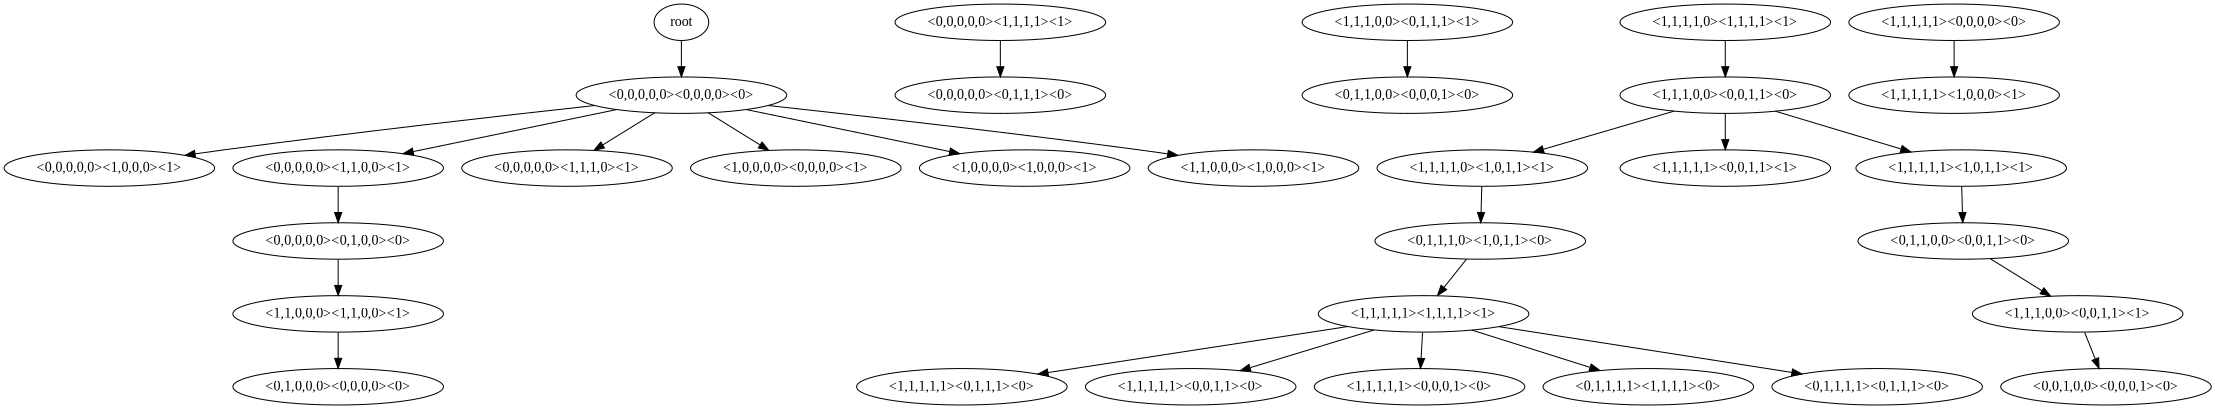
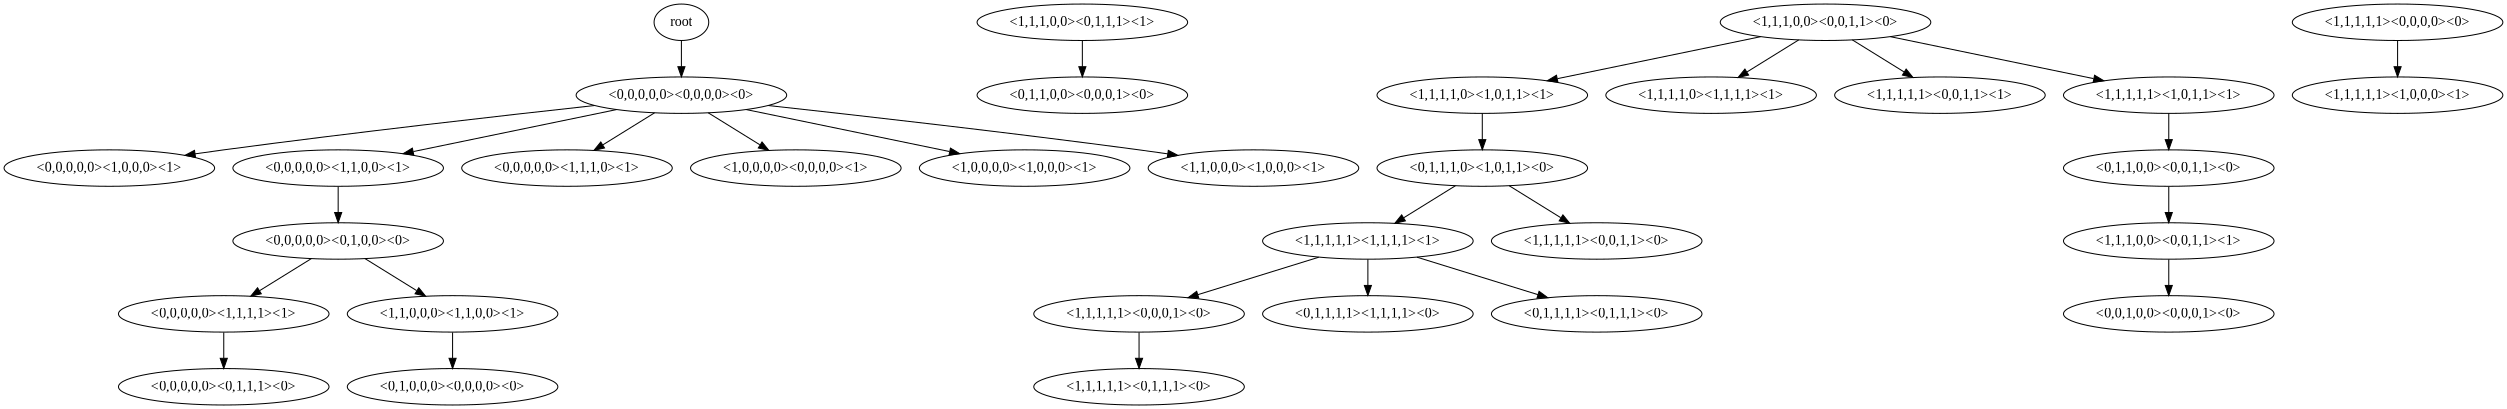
(1725, 54) -> (1773, 56)
none -> (286, 275)
(1312, 349) -> (1535, 202)
(1198, 350) -> (1139, 345)
